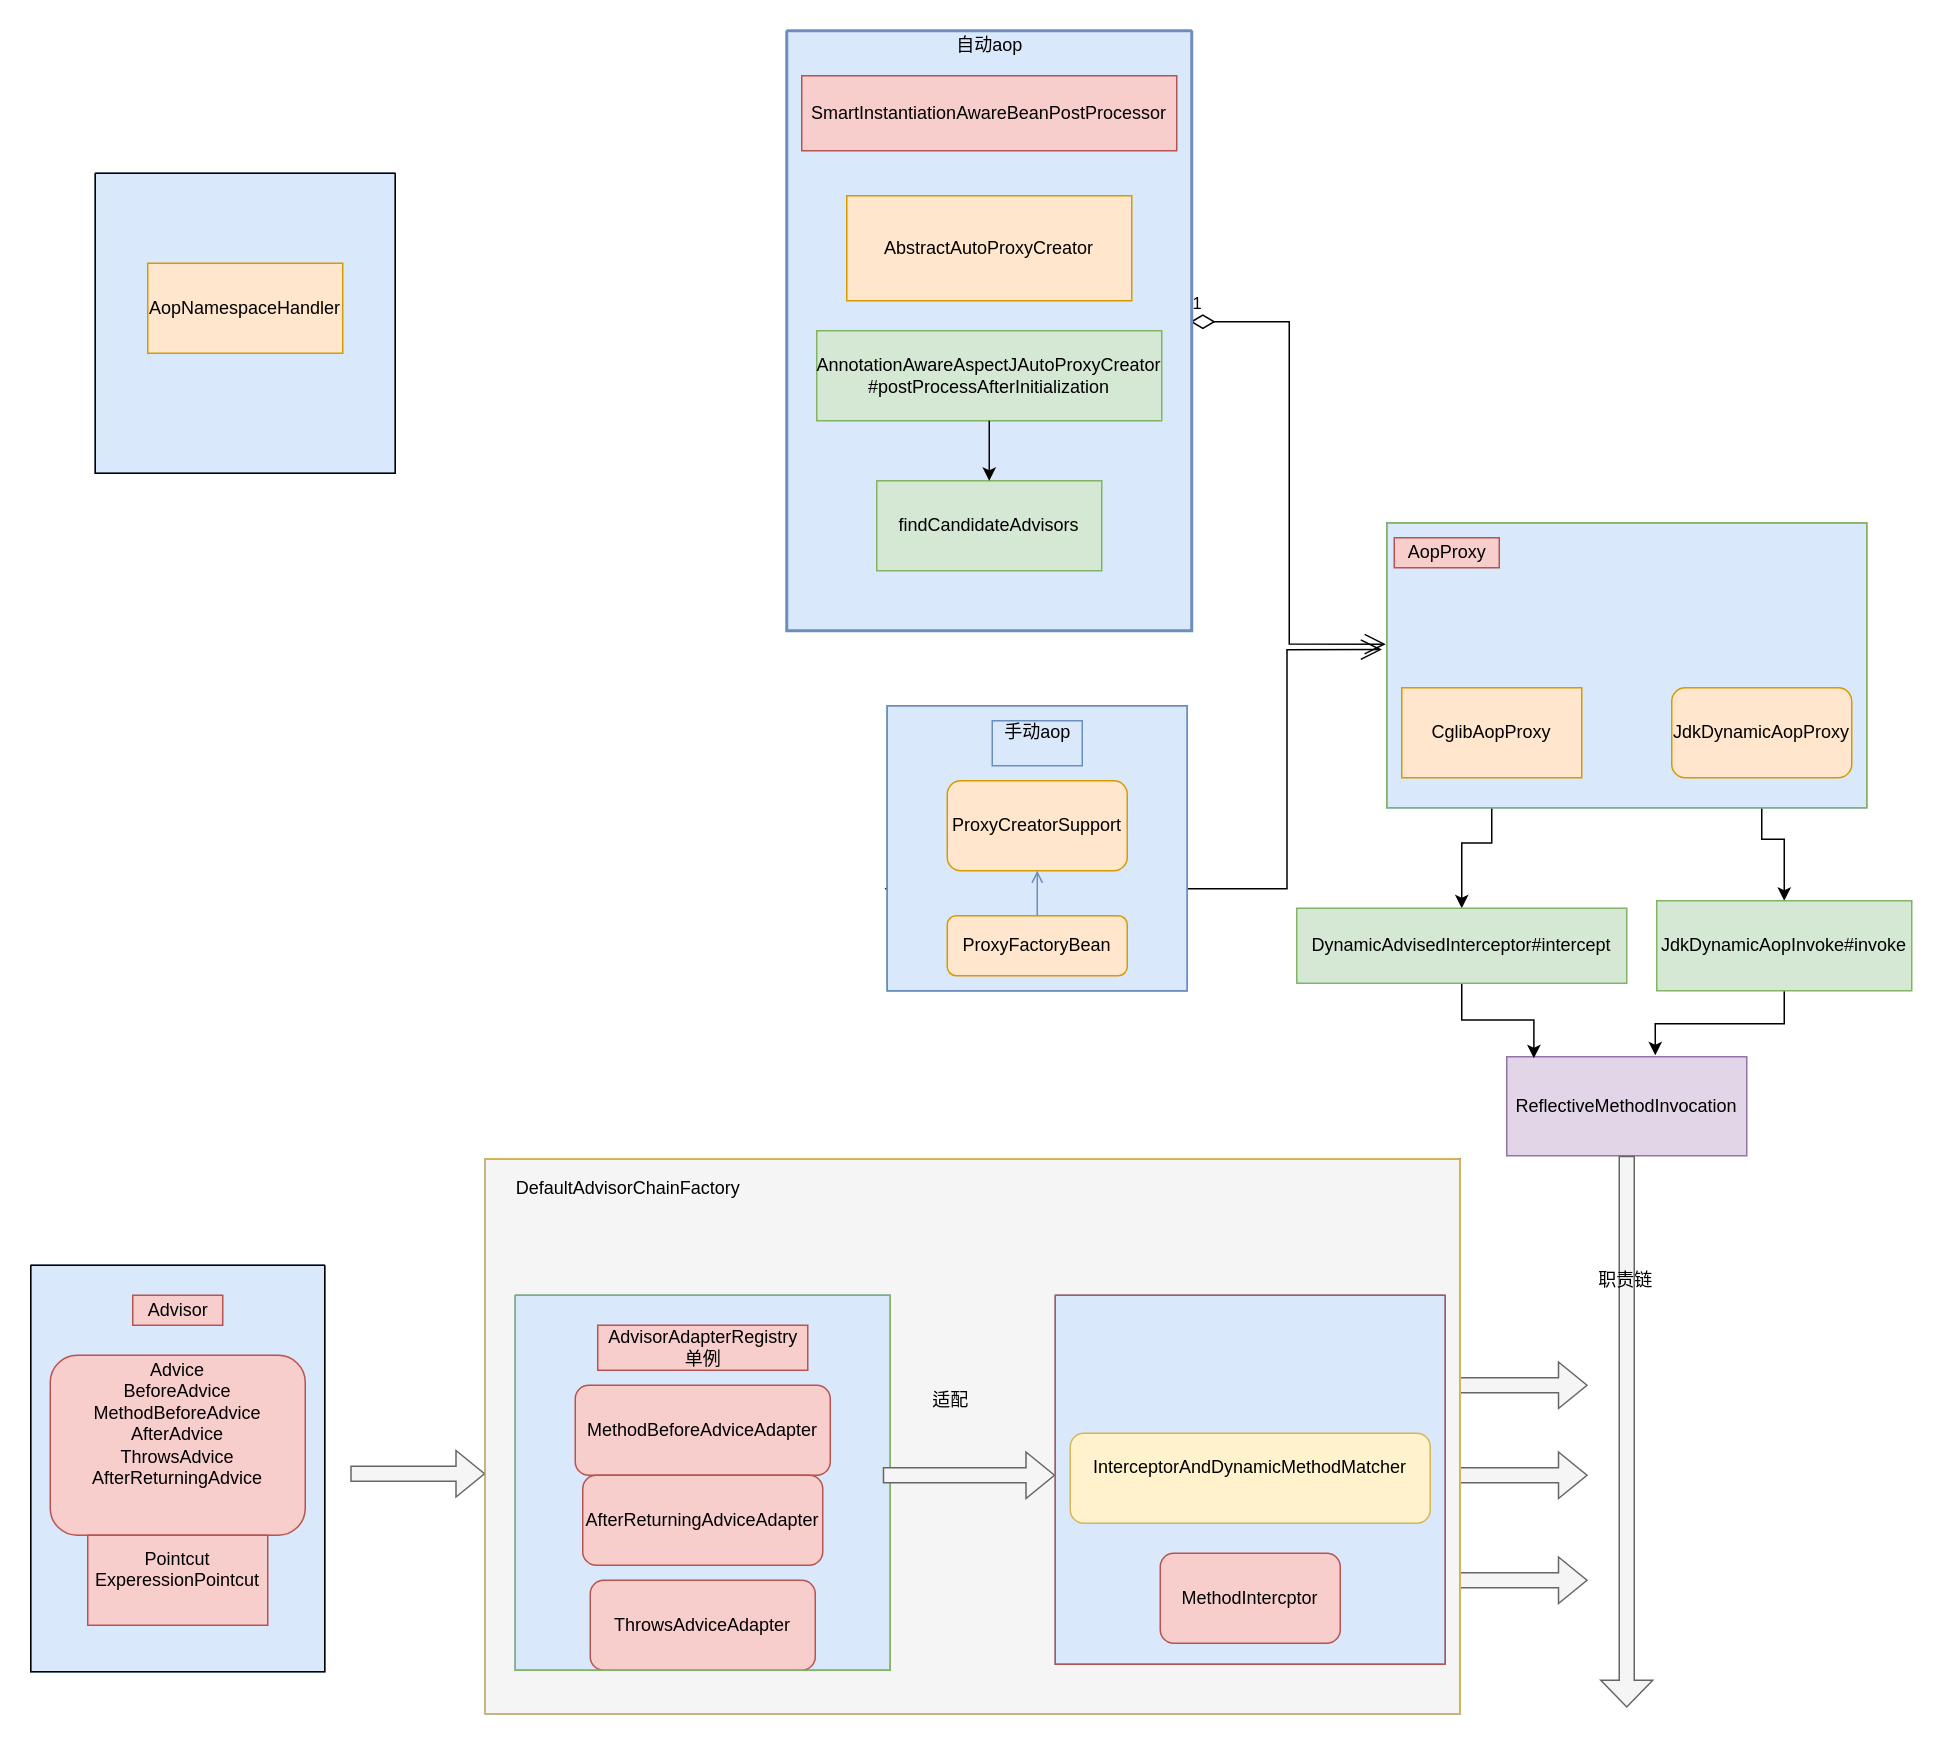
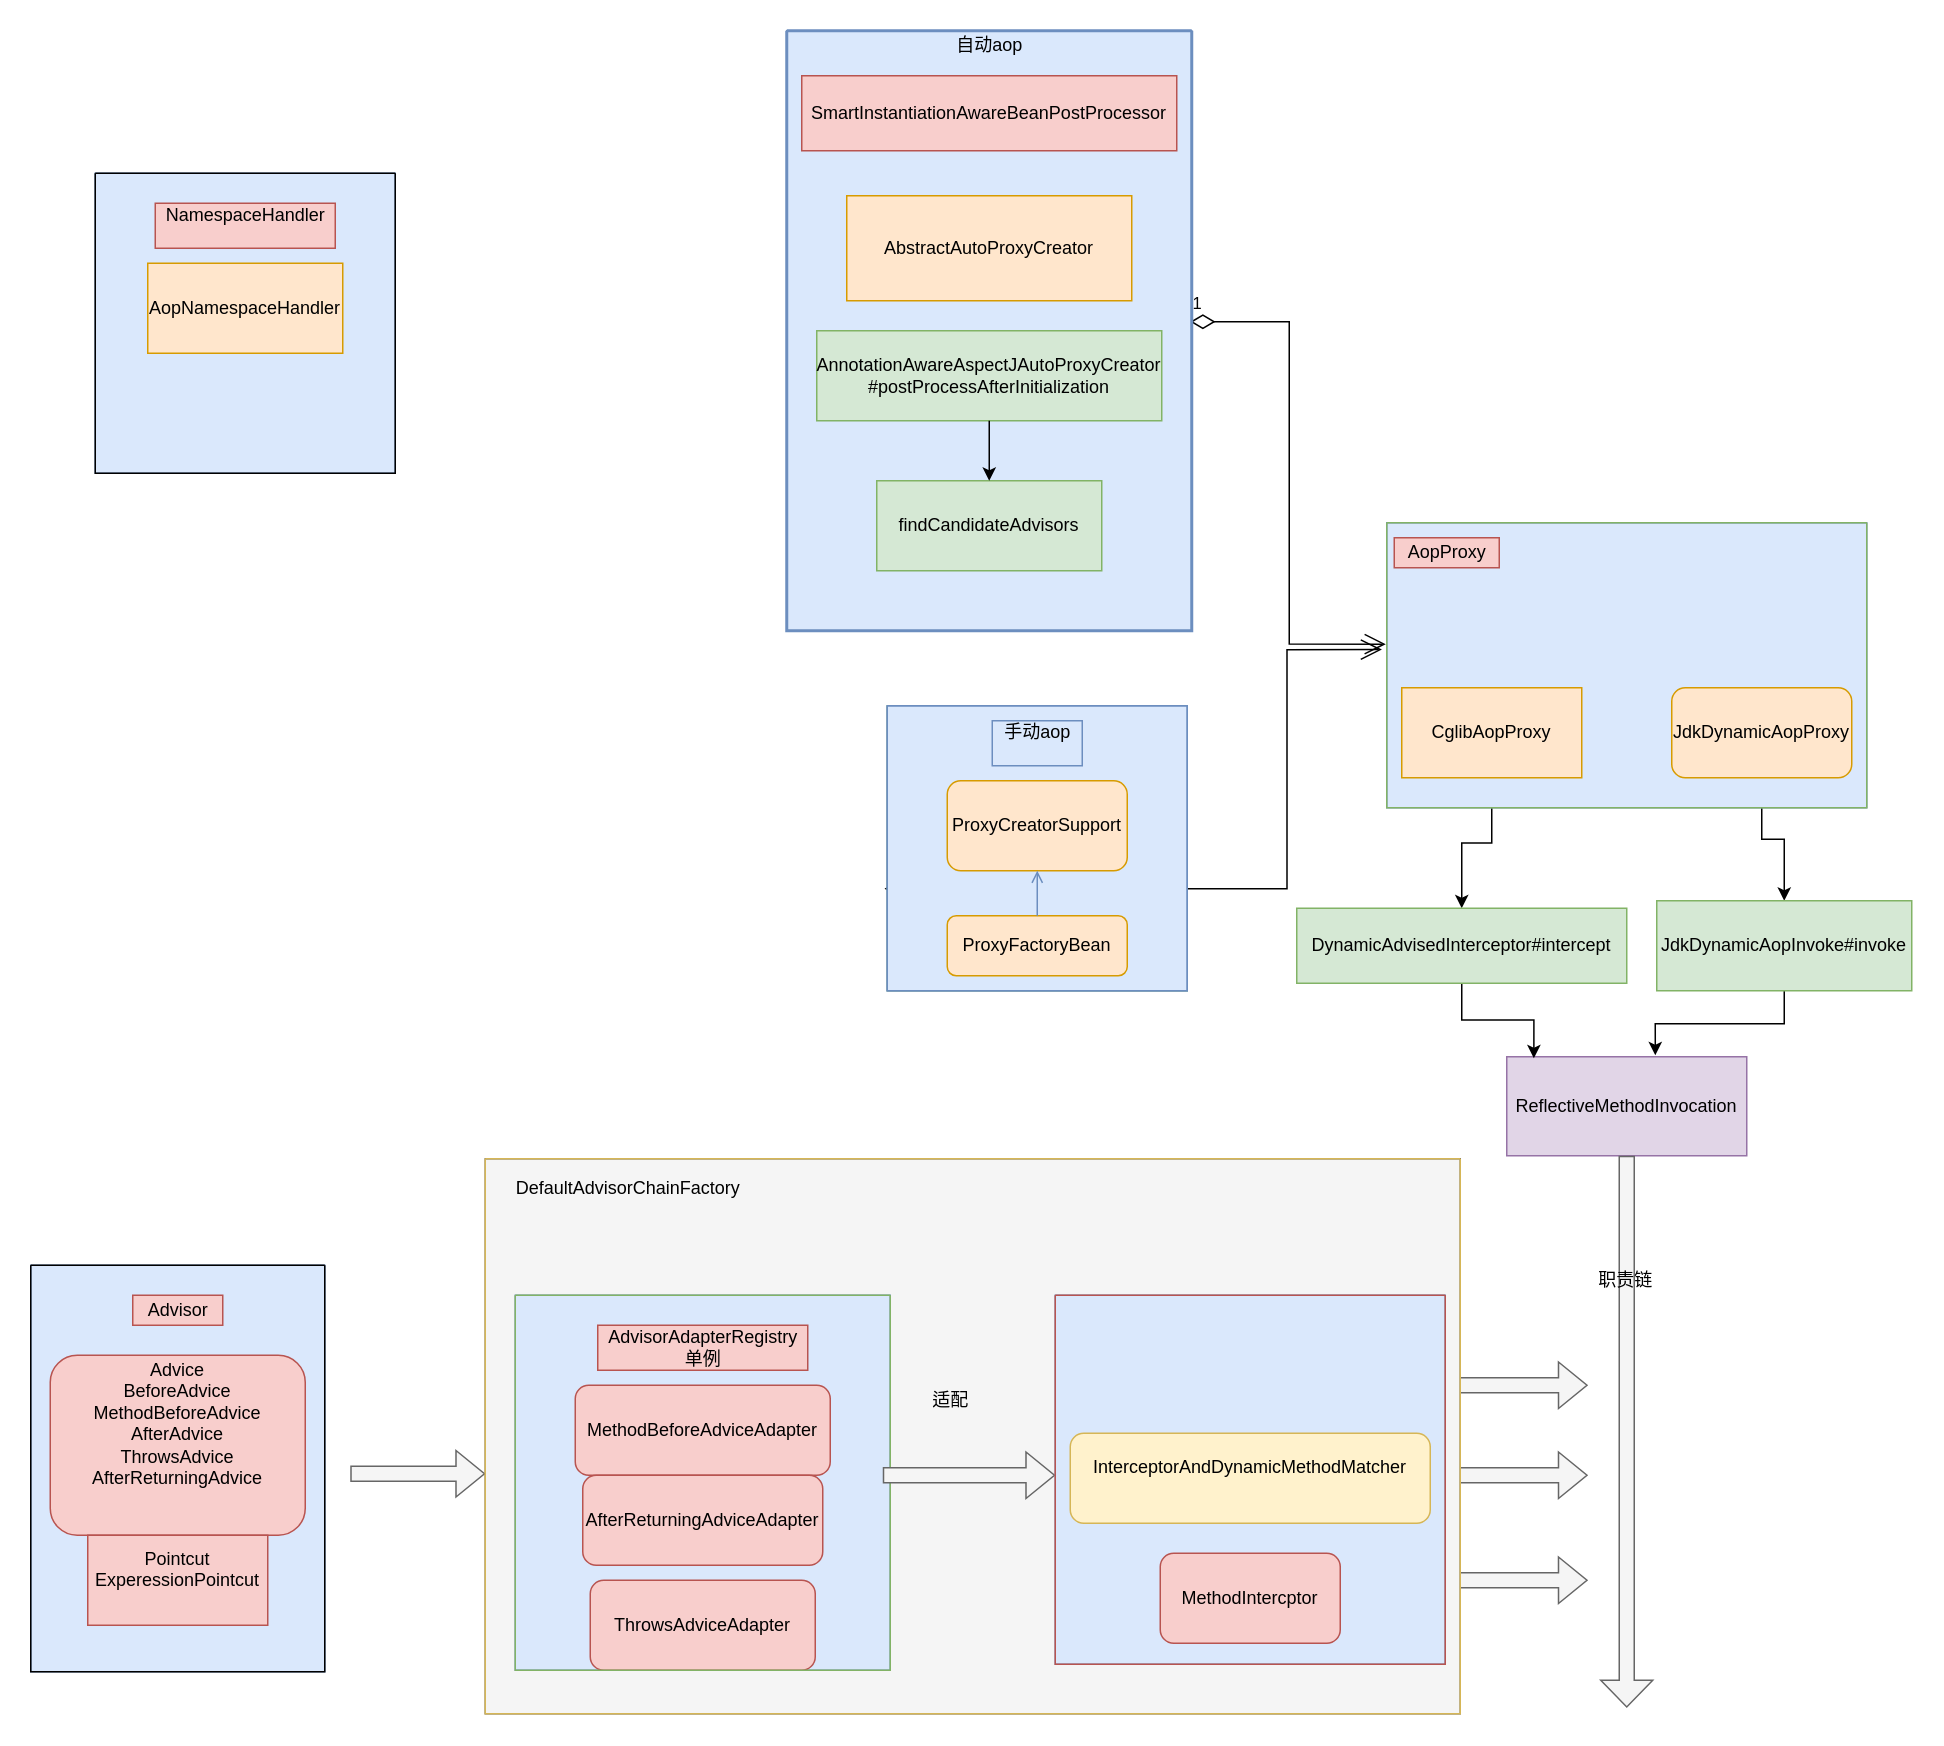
none -> (245, 226)
